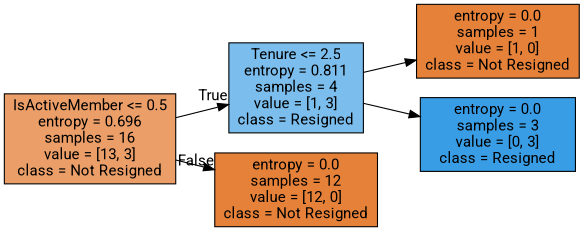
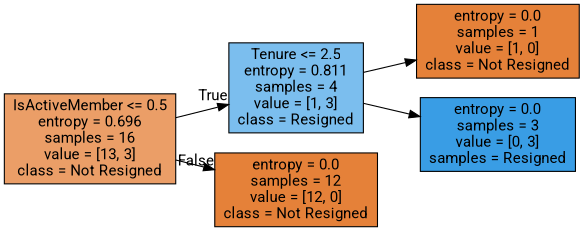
(498, 135) -> (498, 135)
